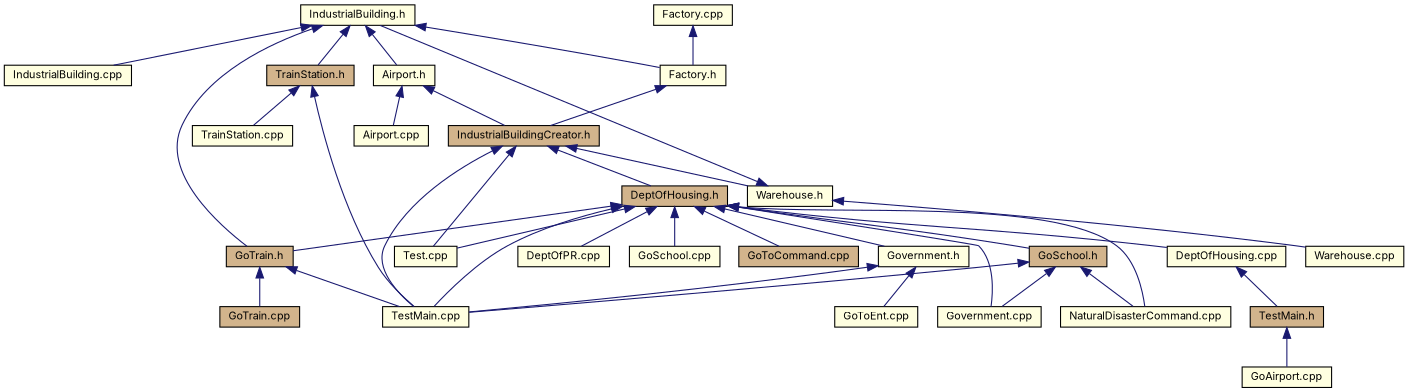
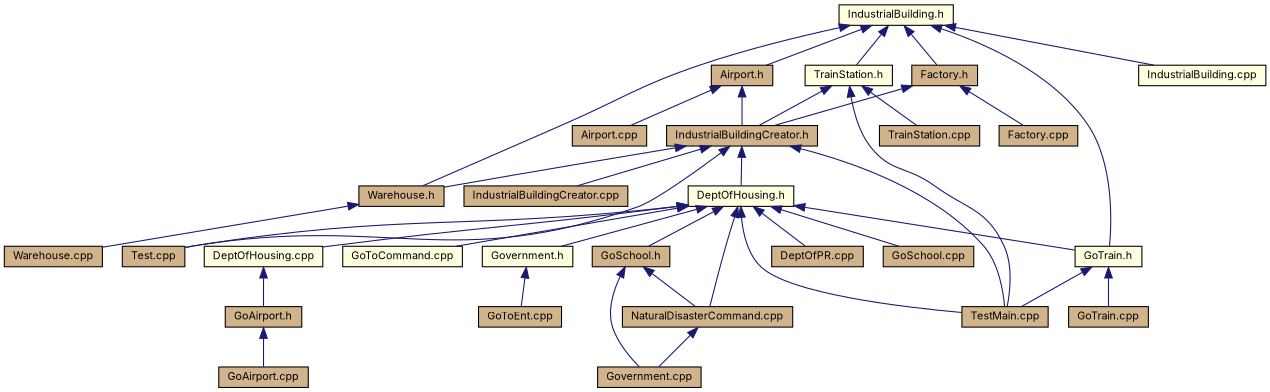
(693, 15) -> (1038, 136)
(693, 51) -> (996, 109)
(310, 75) -> (849, 75)
(404, 75) -> (742, 75)
(693, 75) -> (945, 75)
(569, 104) -> (627, 95)
none -> (791, 108)
(242, 136) -> (930, 136)
(391, 136) -> (609, 136)
none -> (546, 196)
(675, 196) -> (741, 196)
(790, 196) -> (401, 196)
(890, 231) -> (675, 351)
(260, 257) -> (1108, 257)
(426, 257) -> (154, 257)
(564, 257) -> (817, 257)
(675, 257) -> (929, 257)
(799, 257) -> (403, 257)
(1355, 257) -> (53, 257)
(768, 280) -> none
(771, 287) -> none
(426, 317) -> (1005, 317)
(876, 317) -> (520, 317)
(989, 317) -> (649, 377)
(1146, 317) -> (708, 317)
(1287, 317) -> (264, 317)
(1287, 377) -> (264, 377)
